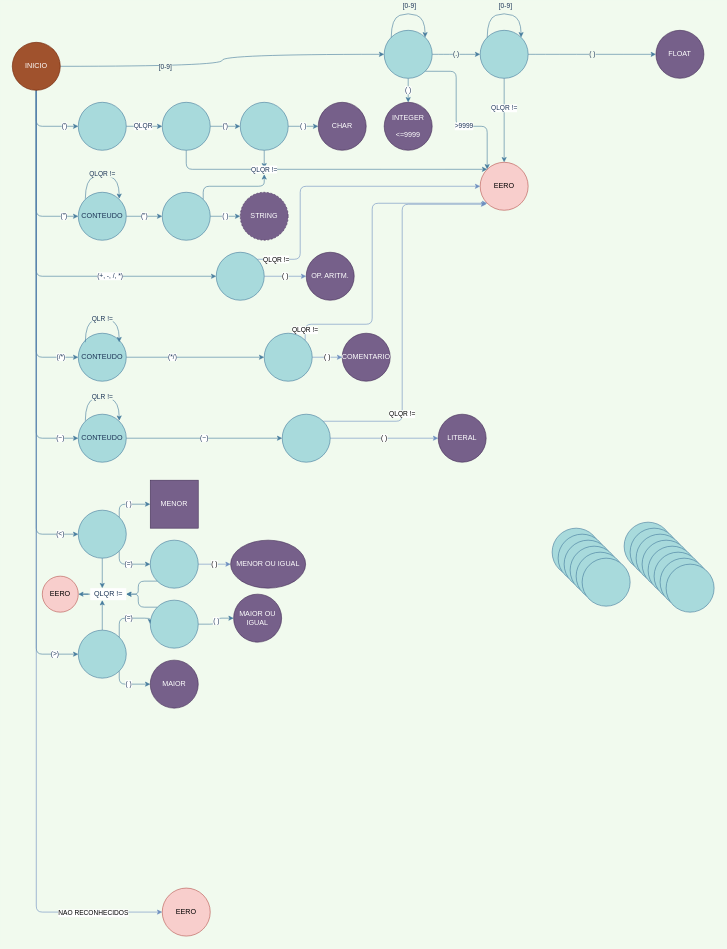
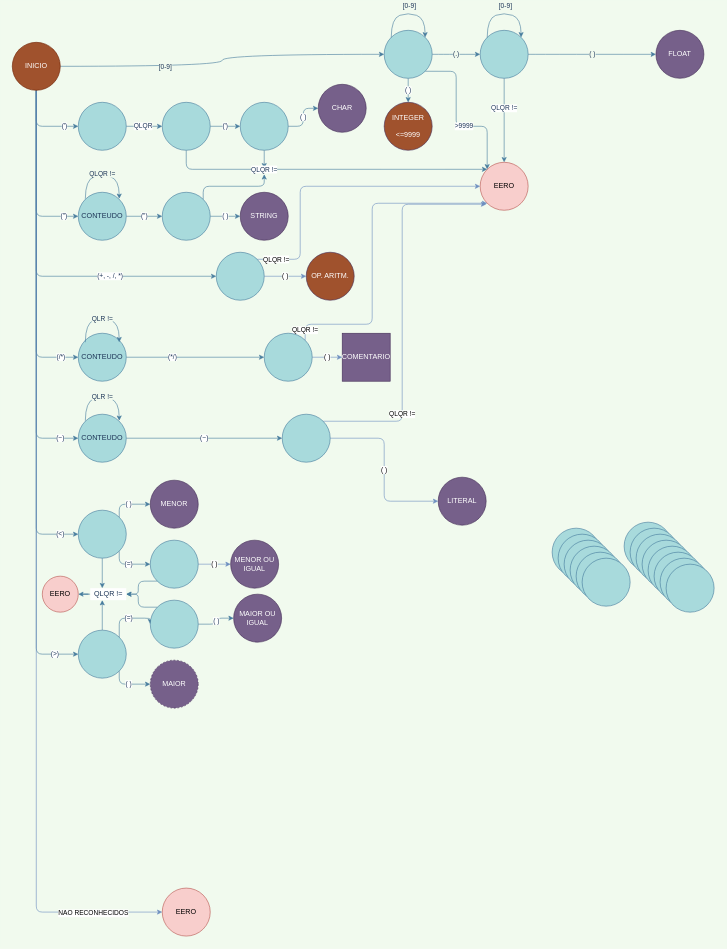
(342, 126) -> (342, 108)
(408, 126) -> (408, 126)
(264, 216) -> (264, 216)
(330, 276) -> (330, 276)
(366, 357) -> (366, 357)
(462, 438) -> (462, 501)
(174, 504) -> (174, 504)
(268, 564) -> (255, 564)
(174, 684) -> (174, 684)
